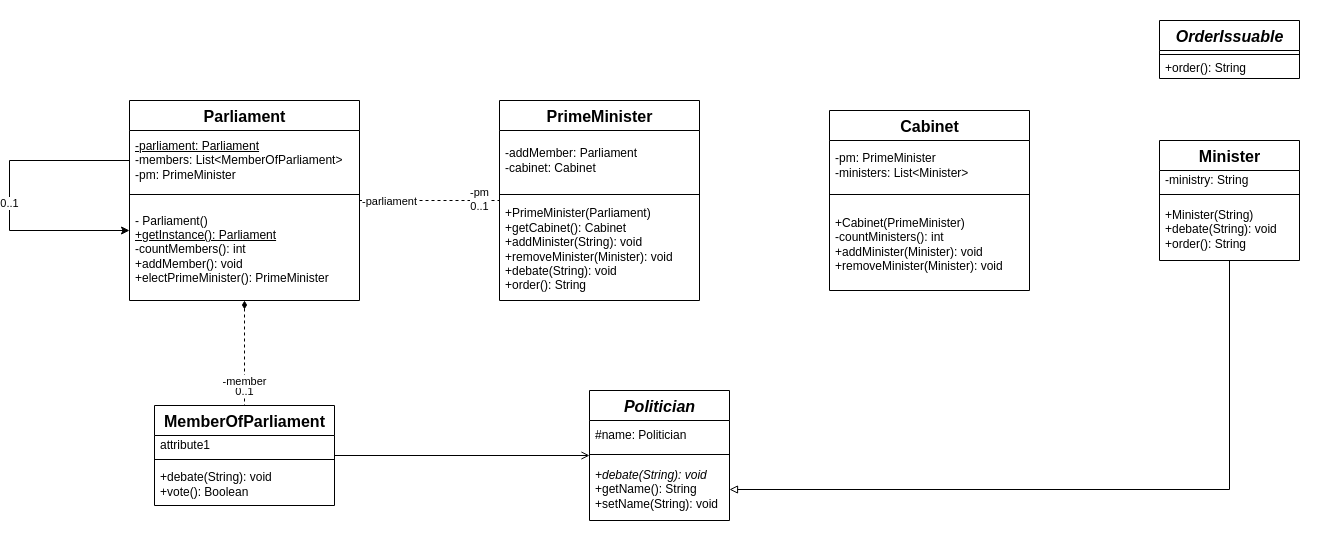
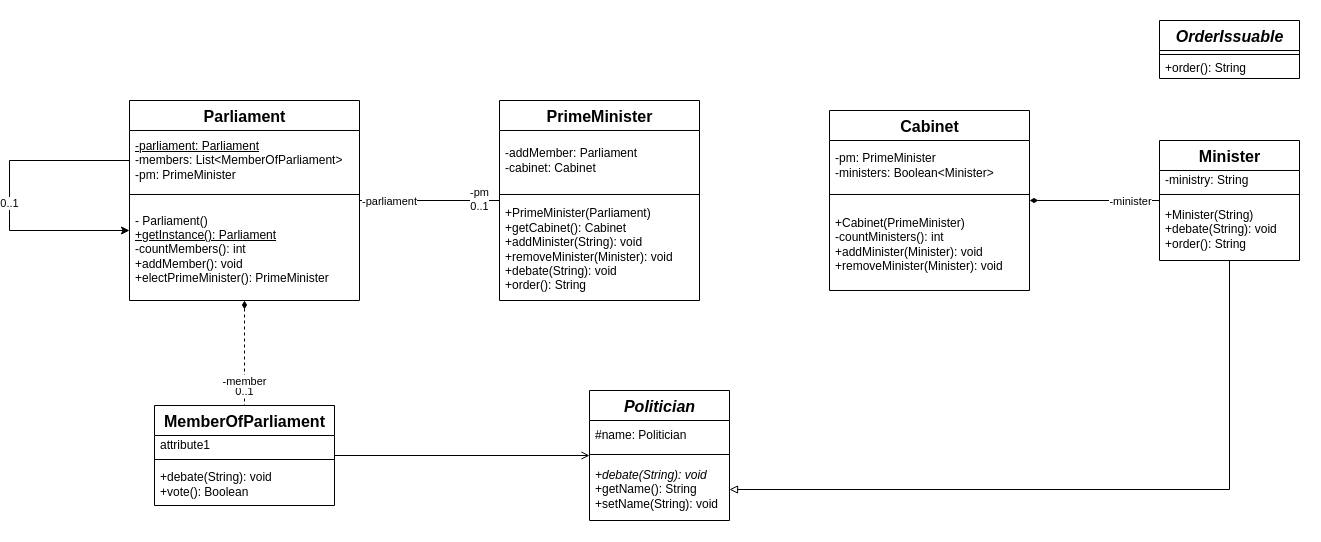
(914, 166) -> (924, 166)
(442, 201) -> (442, 201)
none -> (1097, 201)
